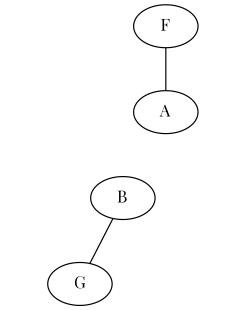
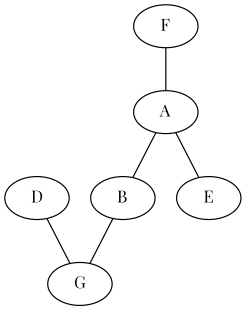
none -> (144, 155)
none -> (37, 198)
none -> (209, 198)
